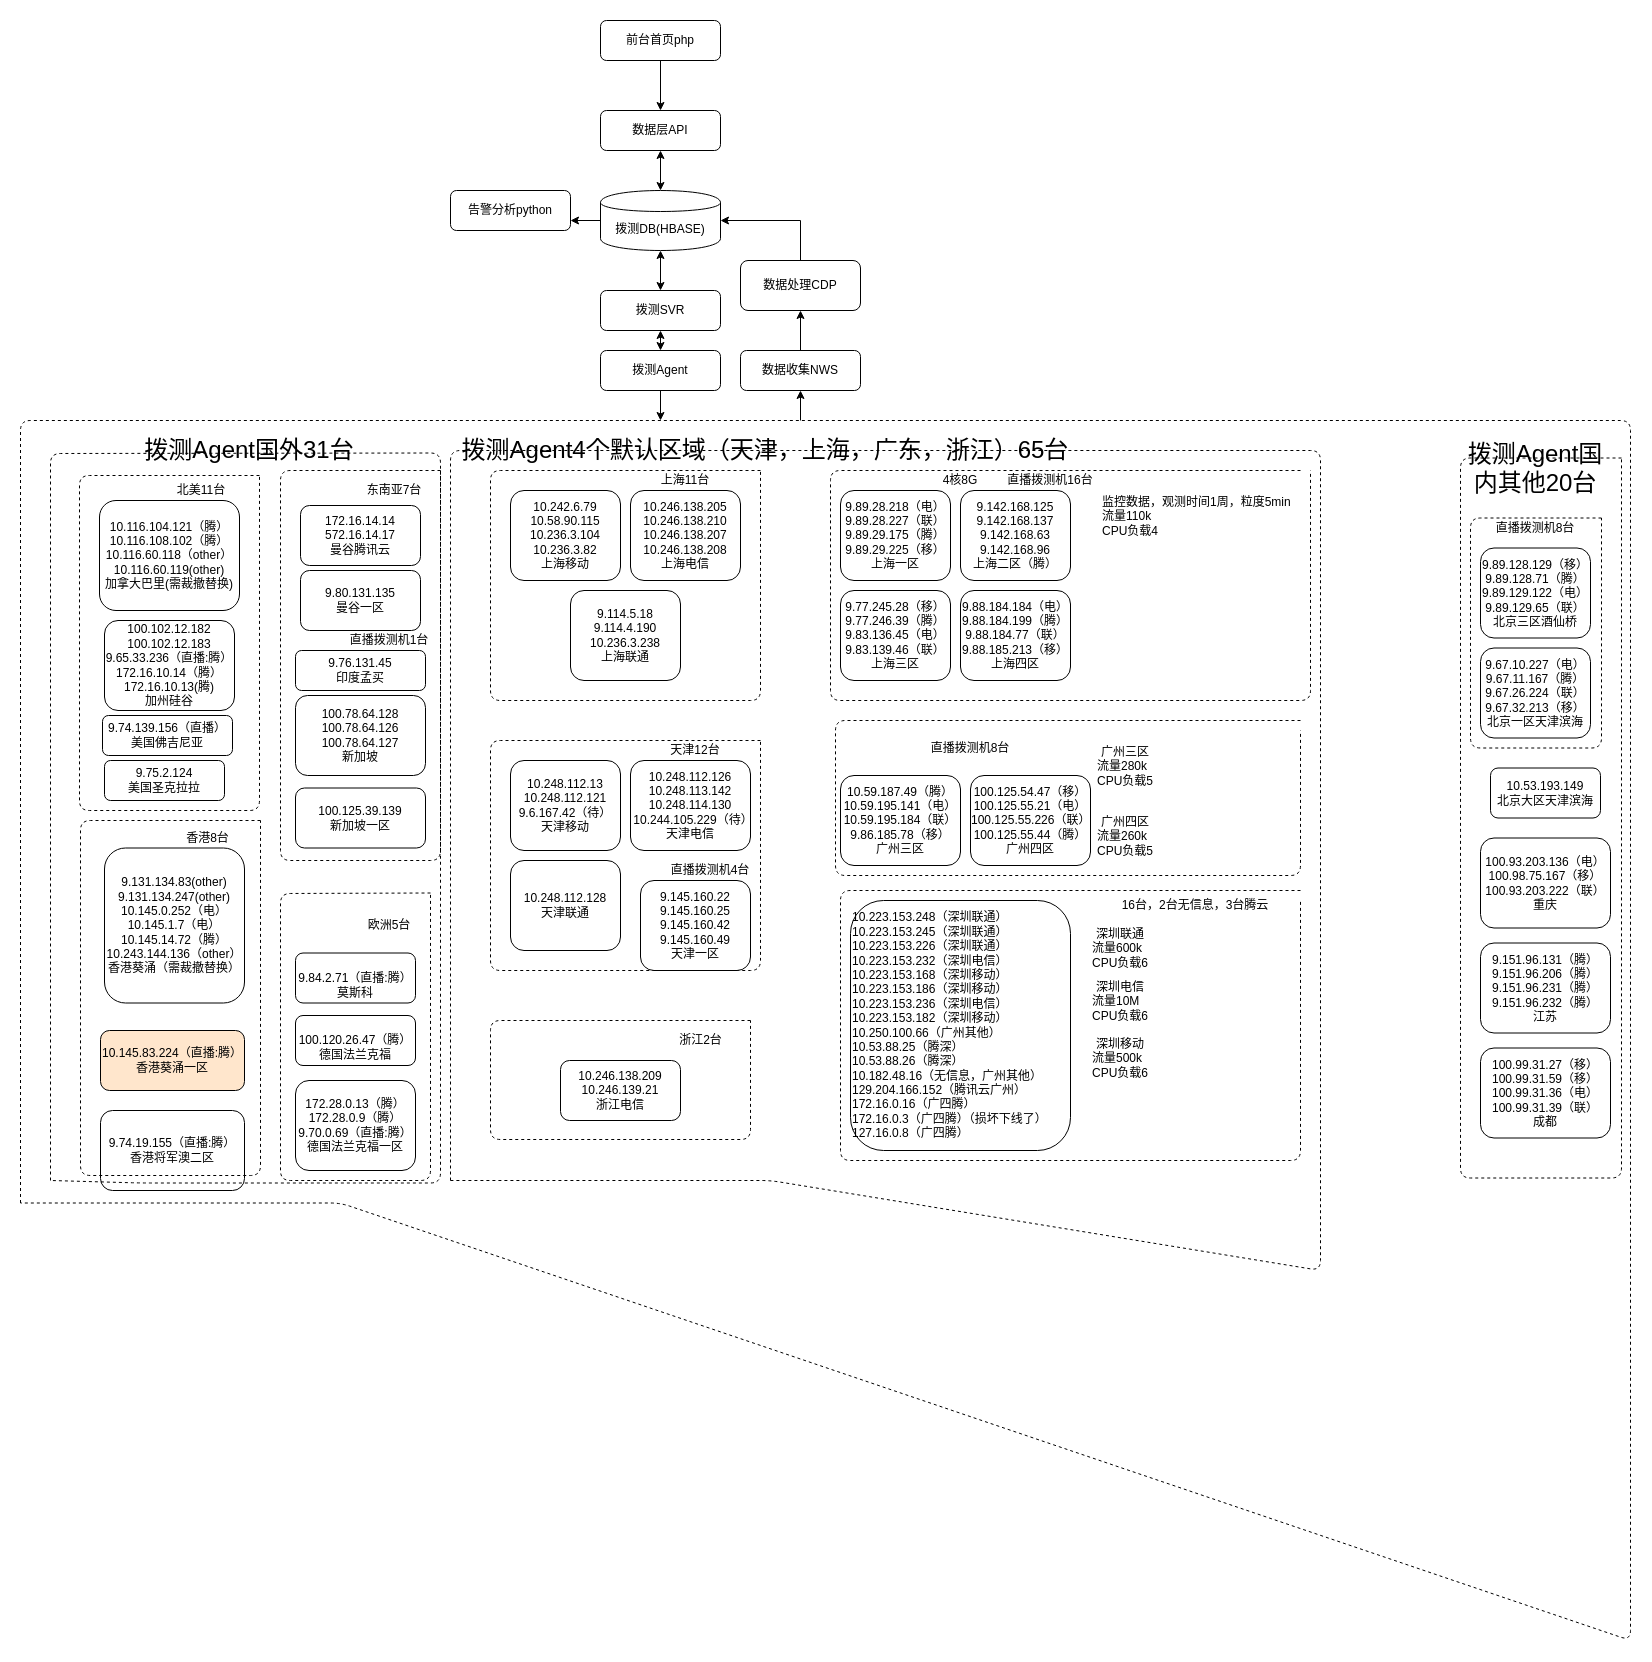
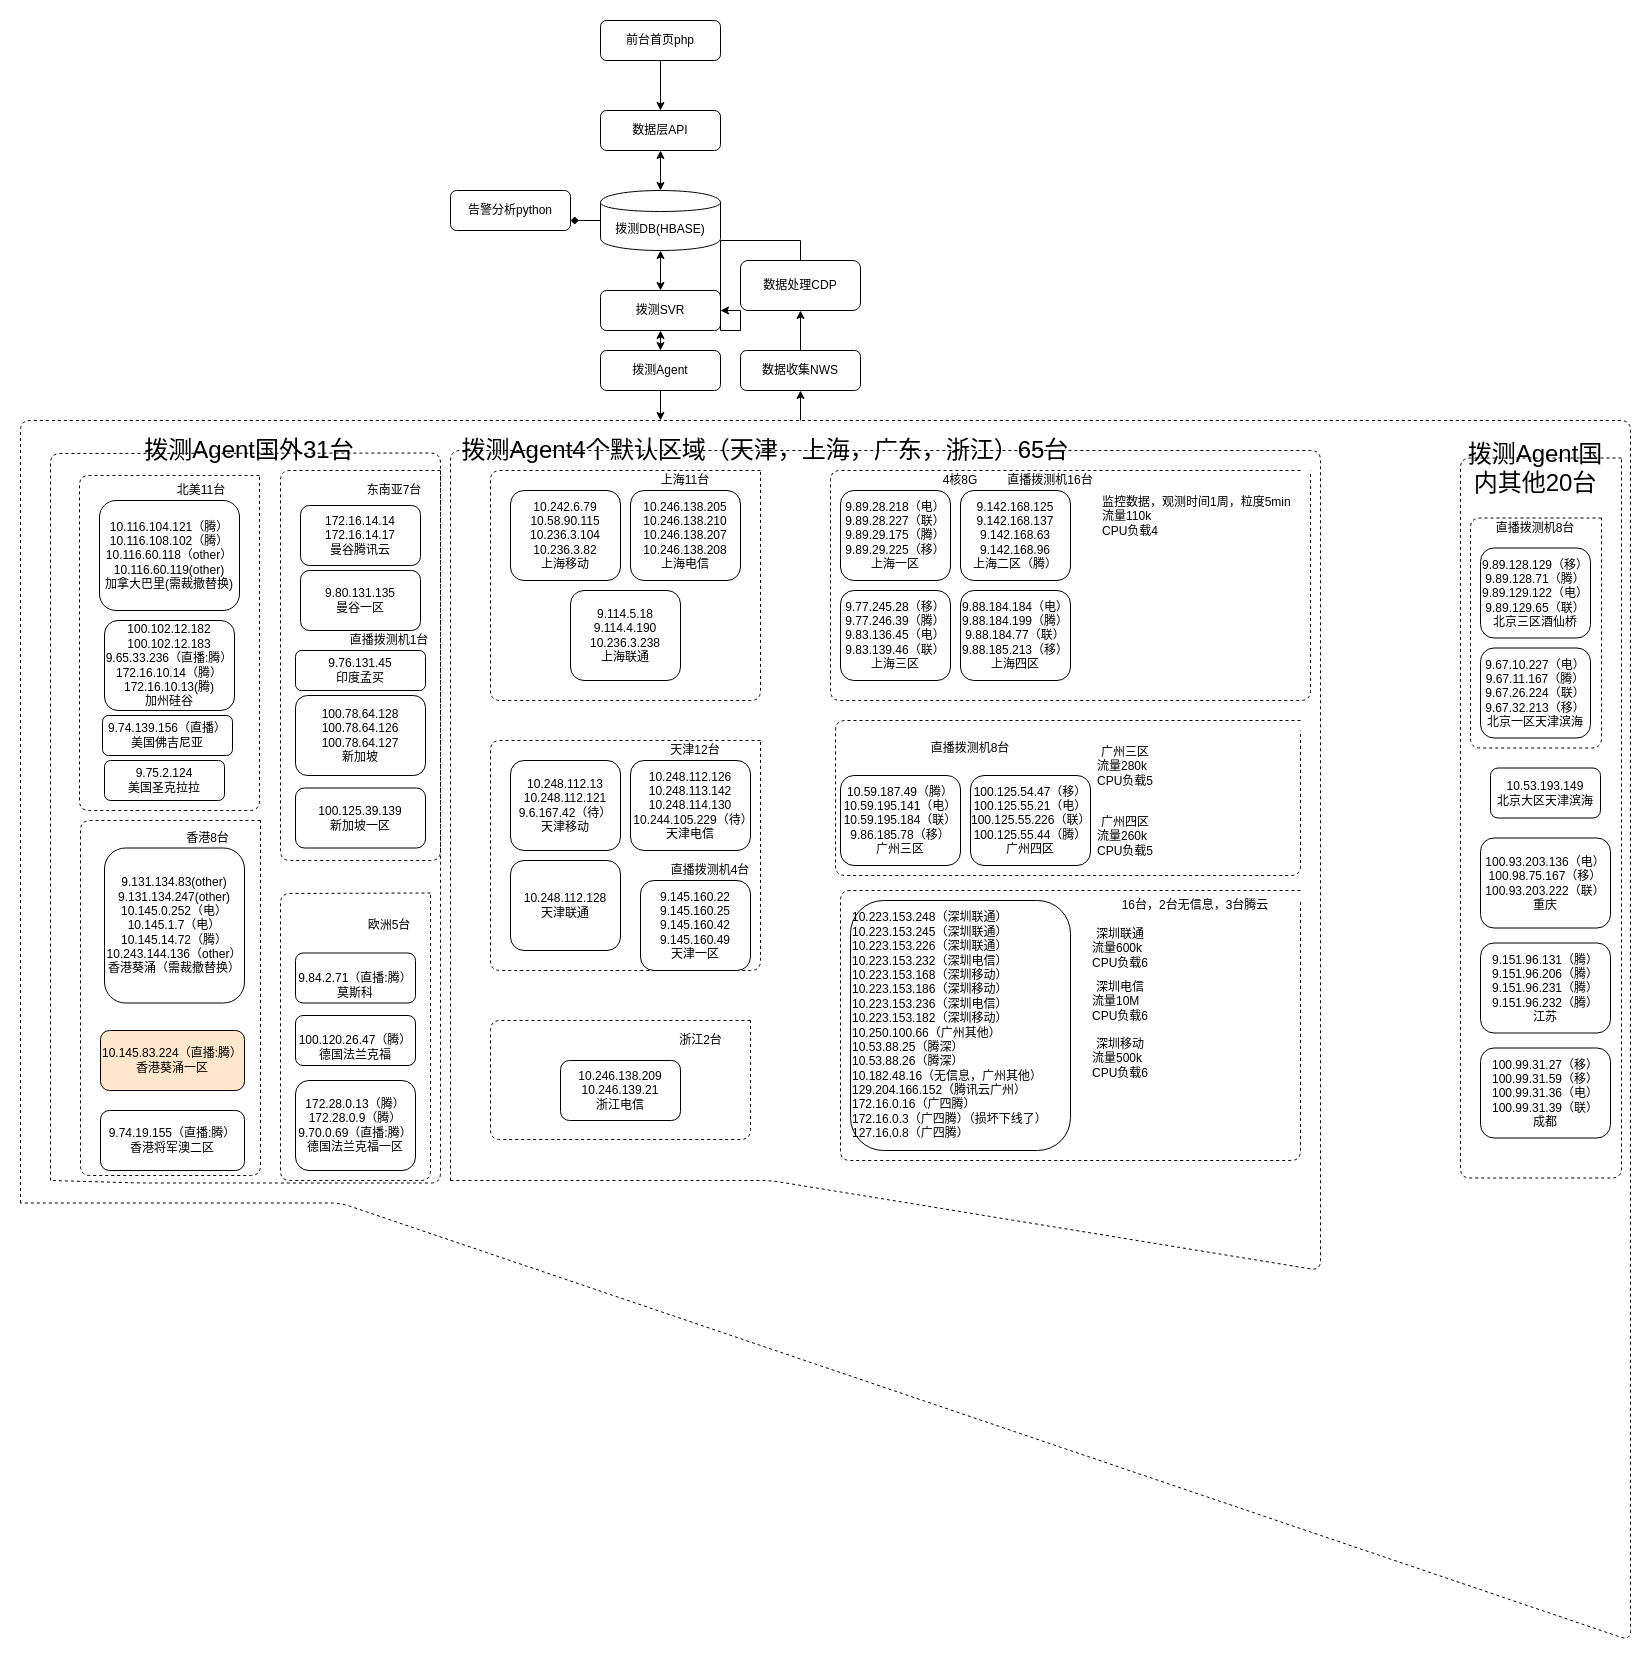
(578, 221) -> (579, 221)
(775, 221) -> (735, 241)
(361, 536) -> (361, 536)
(173, 1151) -> (173, 1141)
